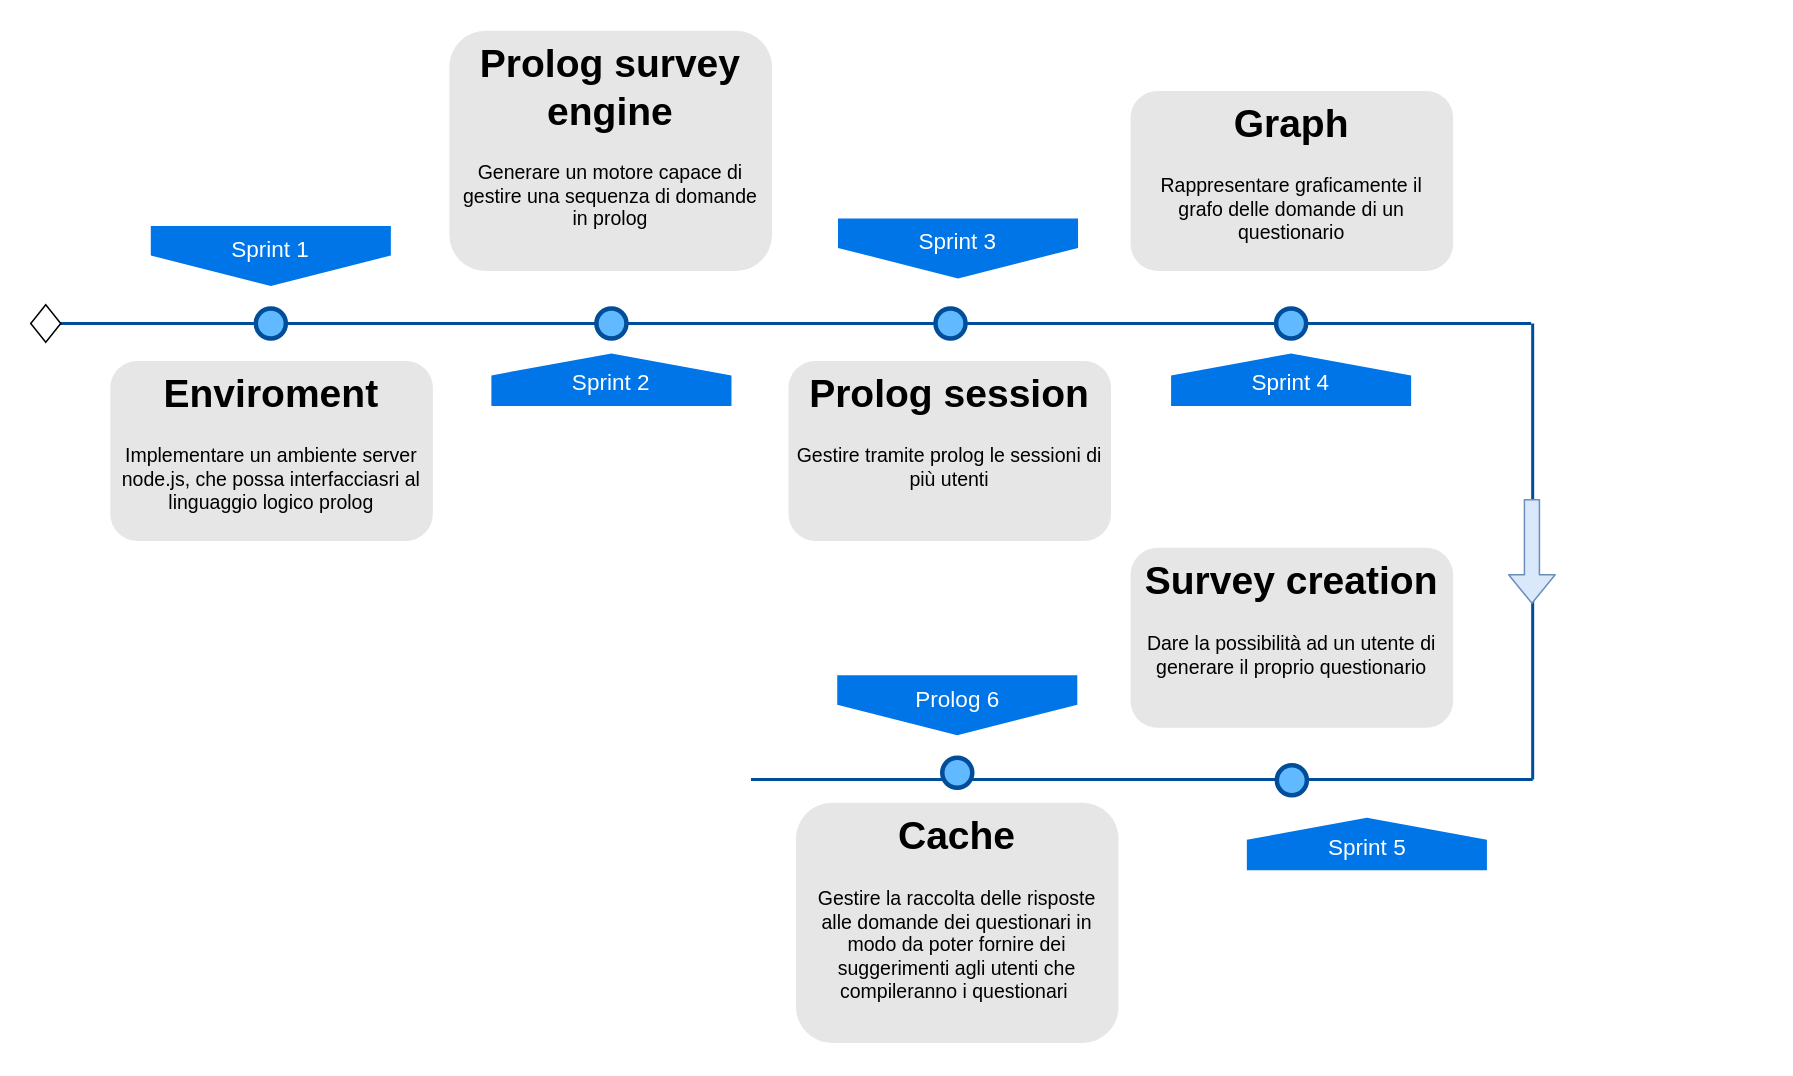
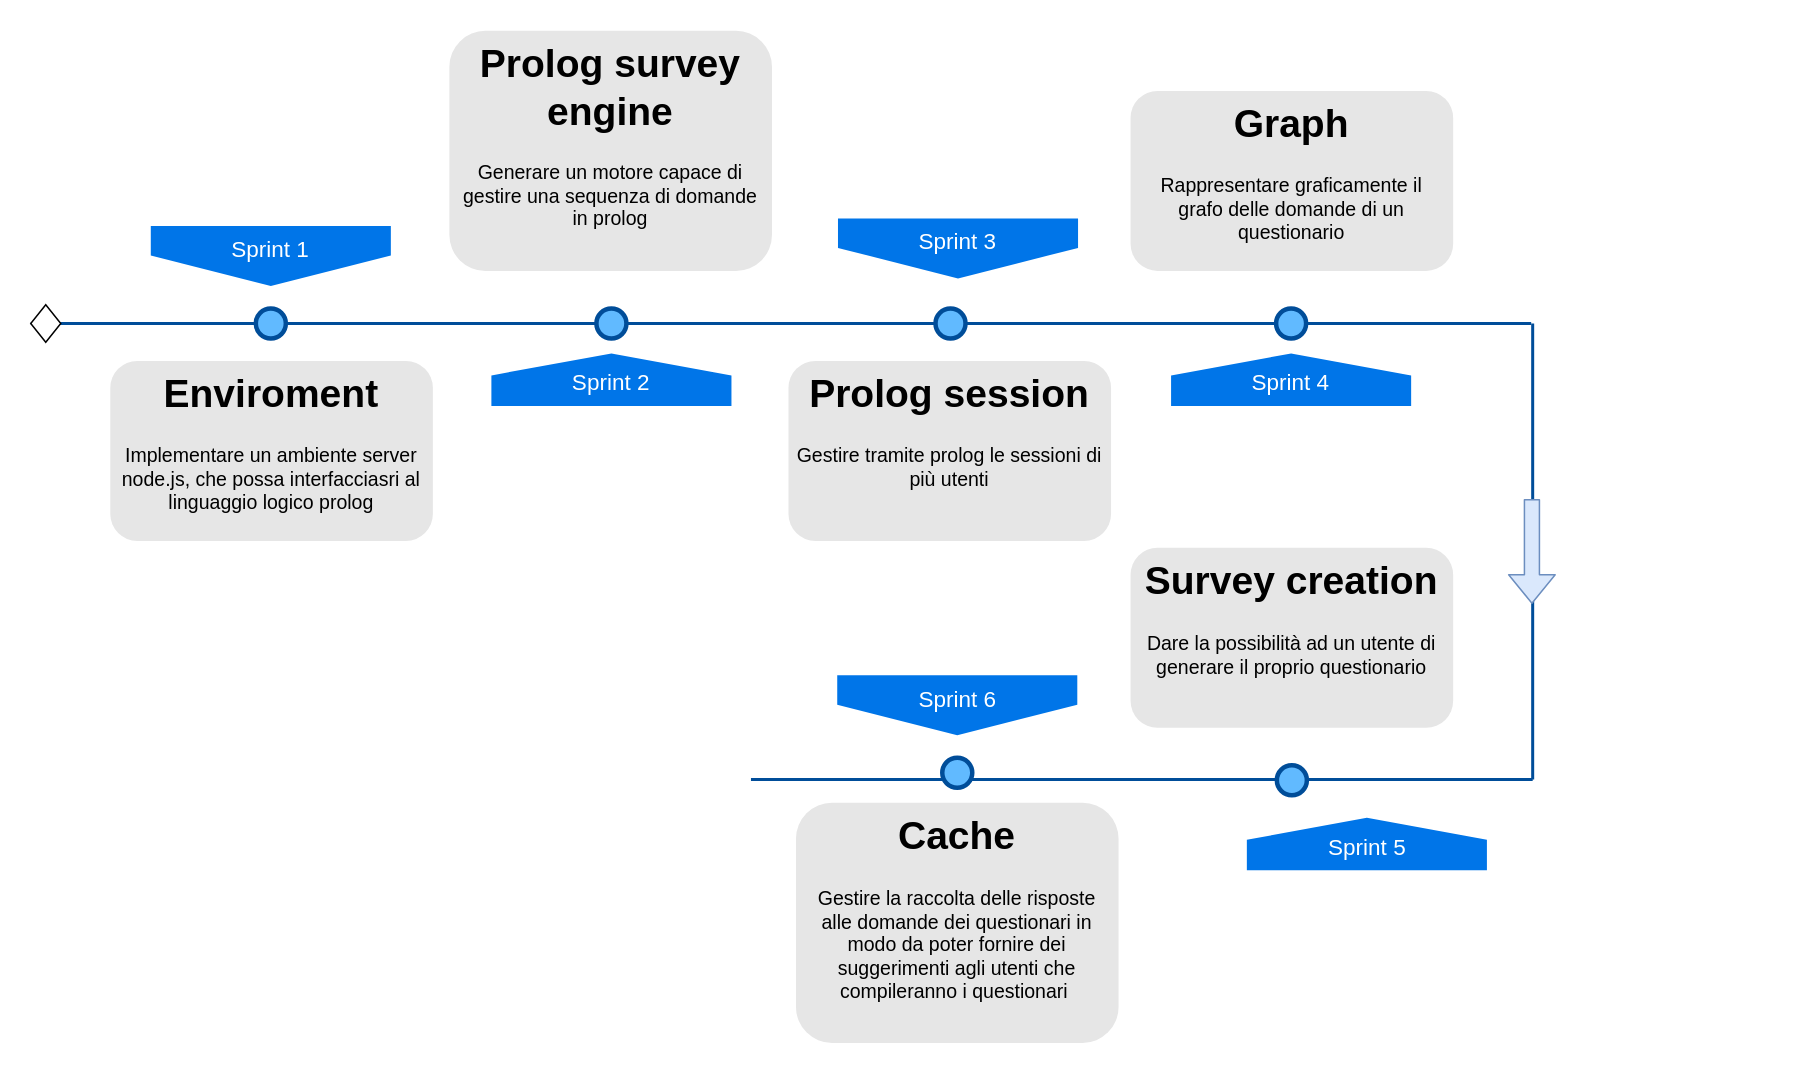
(958, 700) -> (958, 700)
